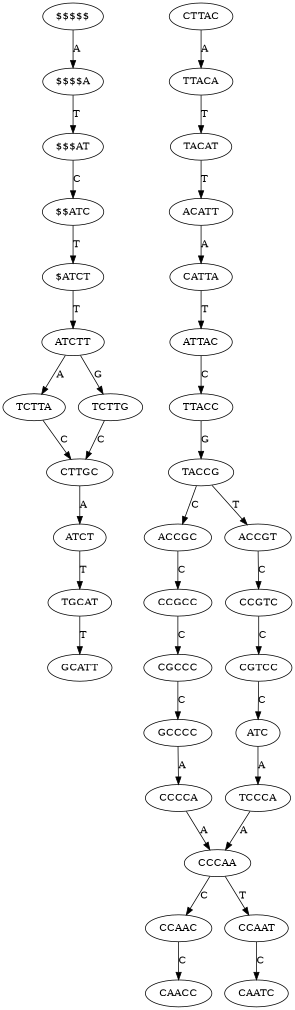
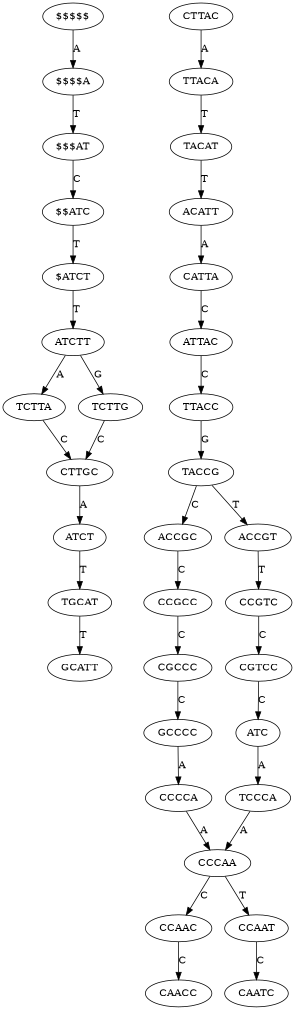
(205, 310) -> (205, 310)
(262, 570) -> (262, 570)
